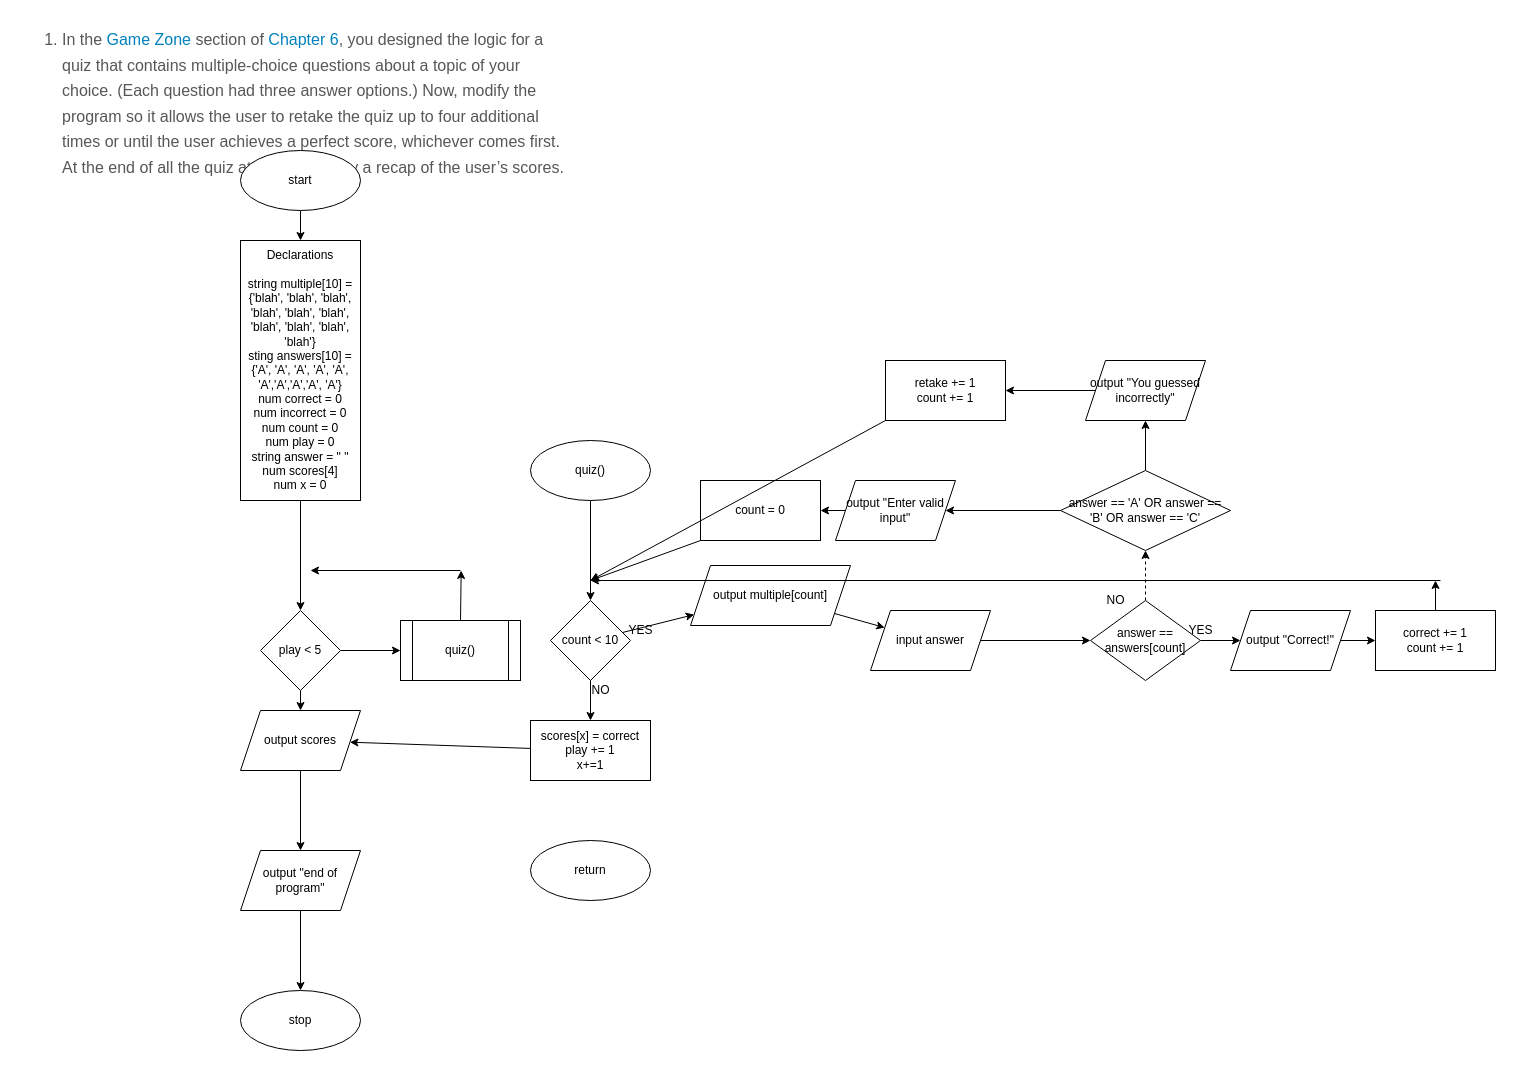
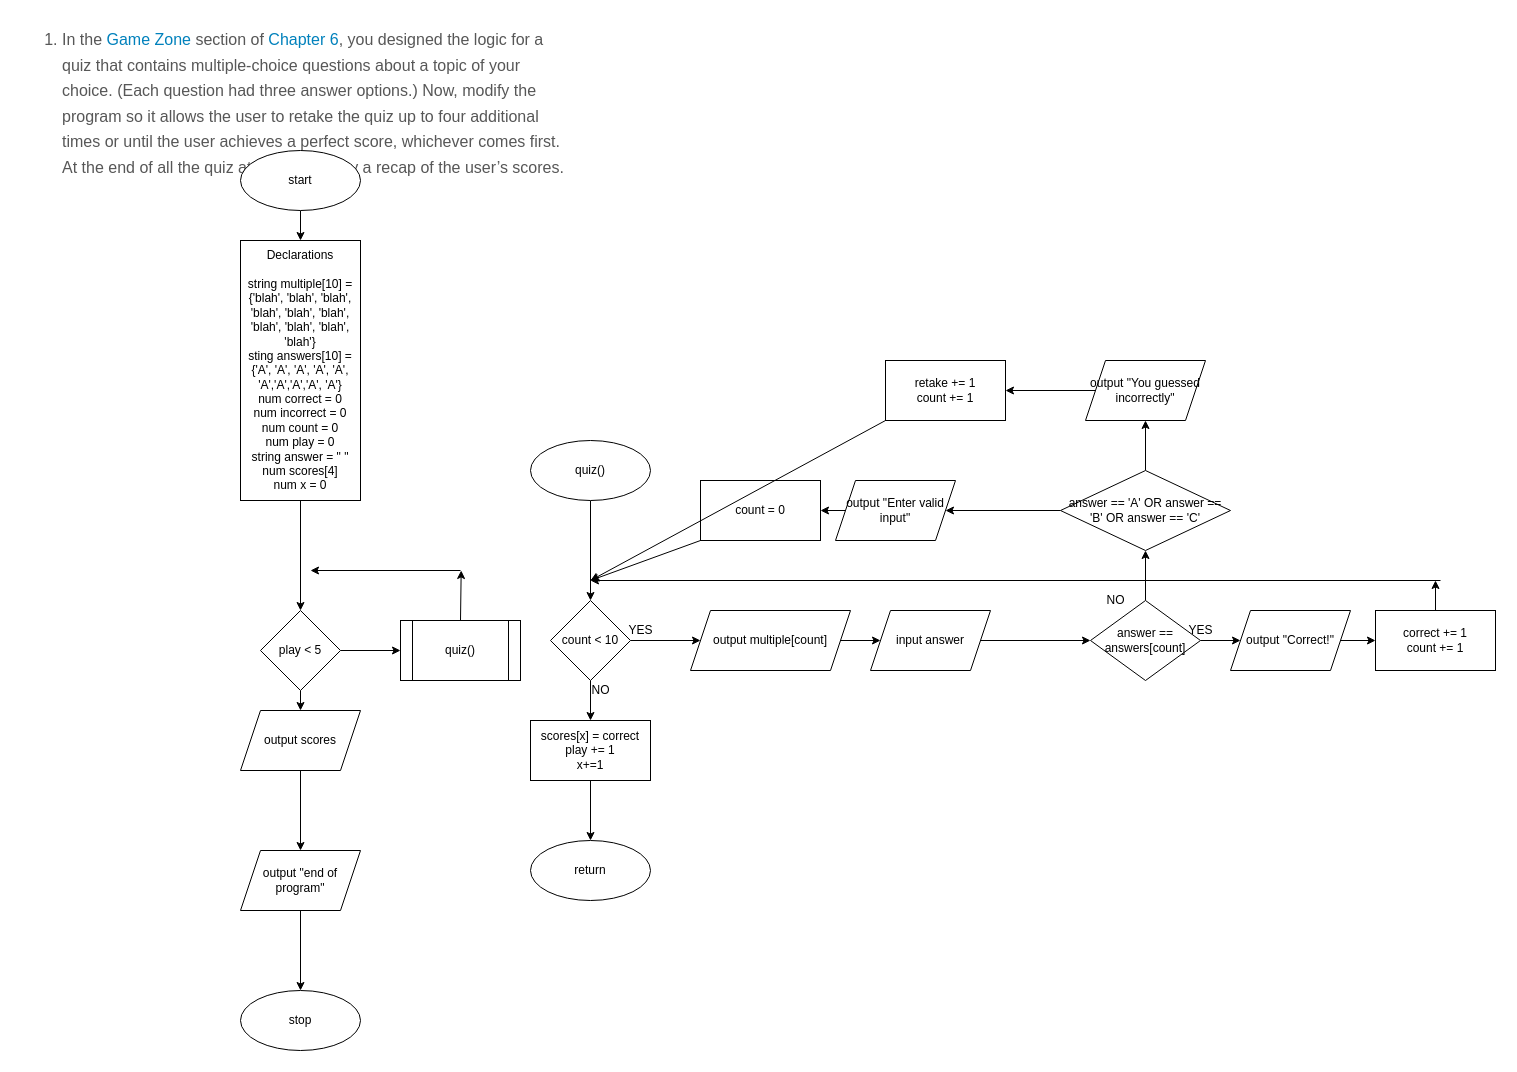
(1146, 578) -> (1146, 578)
(771, 596) -> (771, 641)
(443, 745) -> (591, 807)
